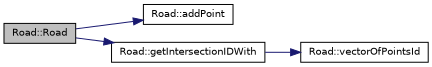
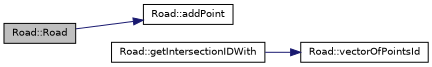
(90, 40) -> none
